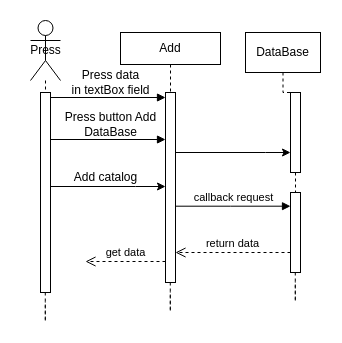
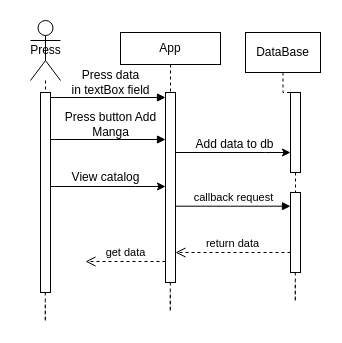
(171, 49) -> (171, 49)
(111, 125) -> (111, 125)
none -> (235, 145)
(106, 178) -> (106, 178)
